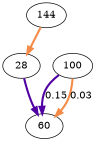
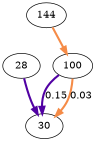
(36, 37) -> (58, 37)
(44, 126) -> (44, 126)
